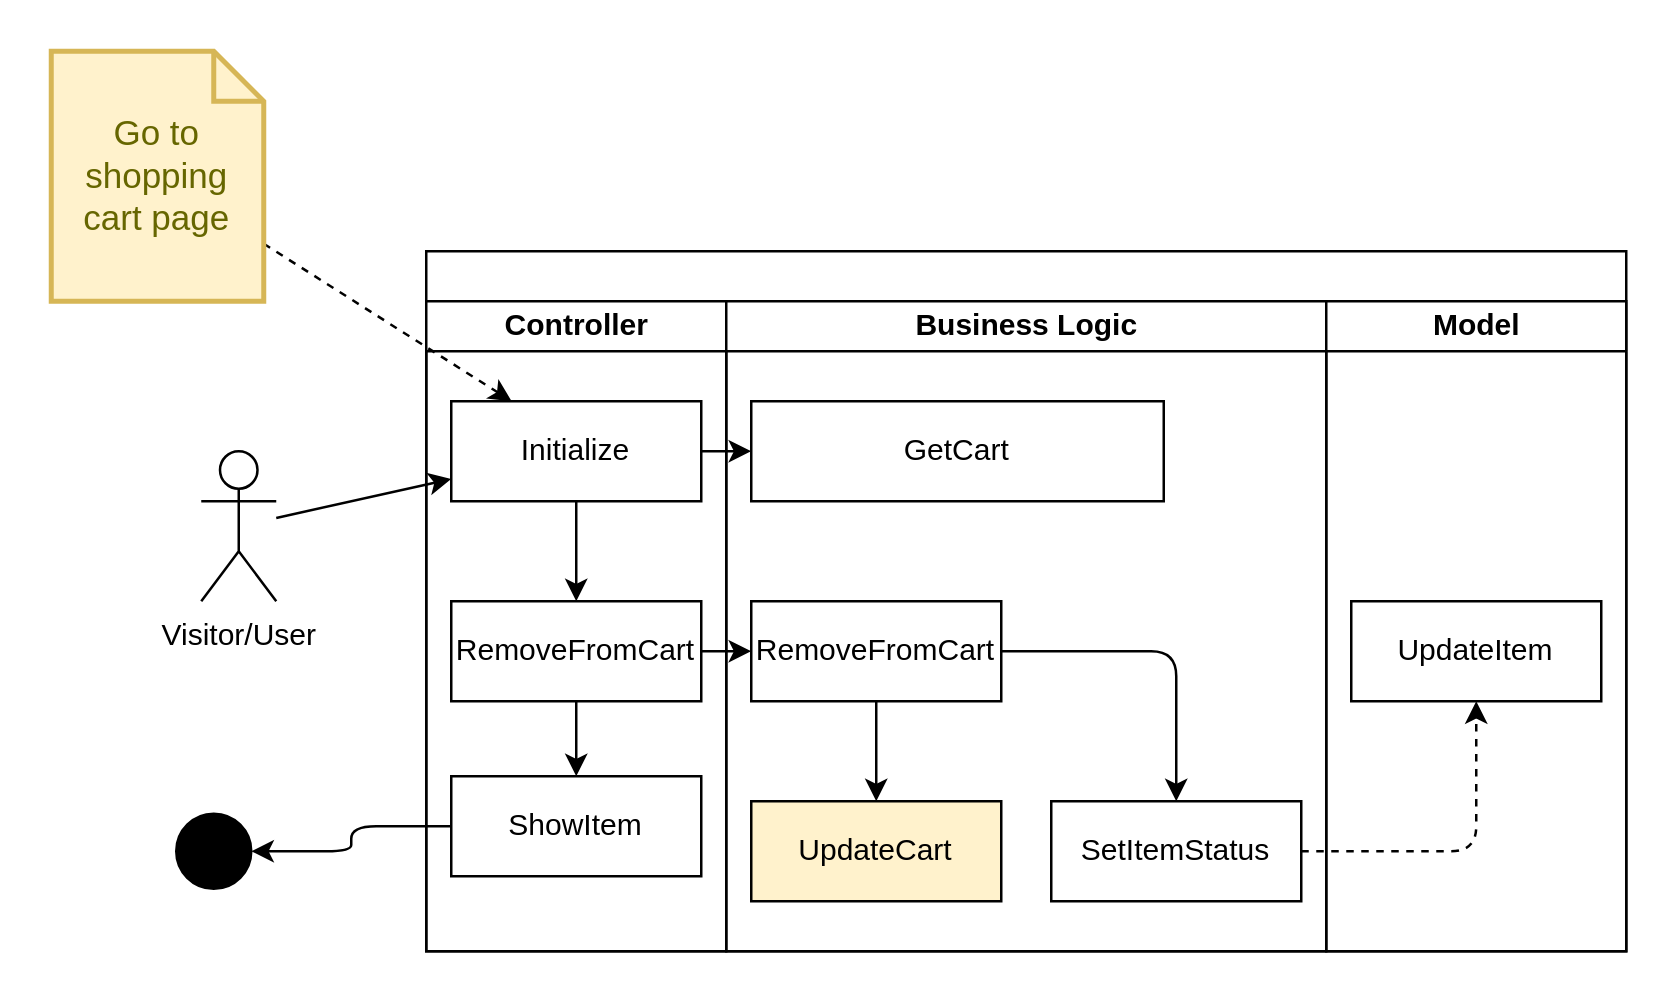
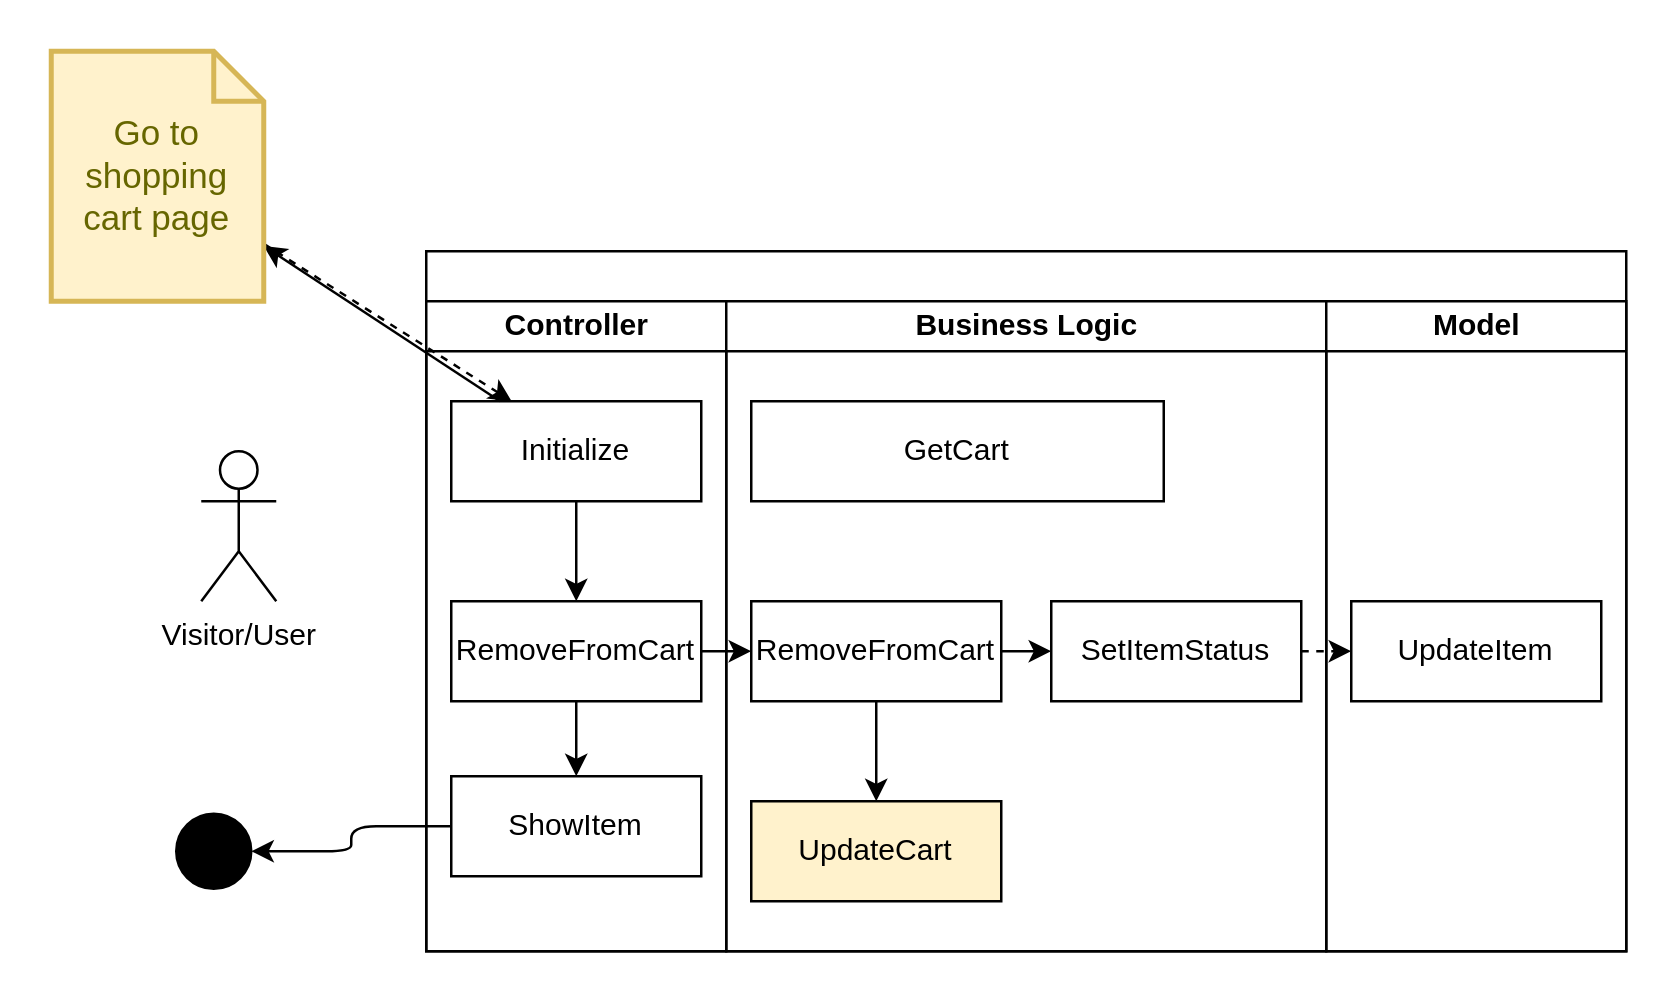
(711, 451) -> (378, 321)
(349, 502) -> none
(1176, 851) -> (1176, 651)
